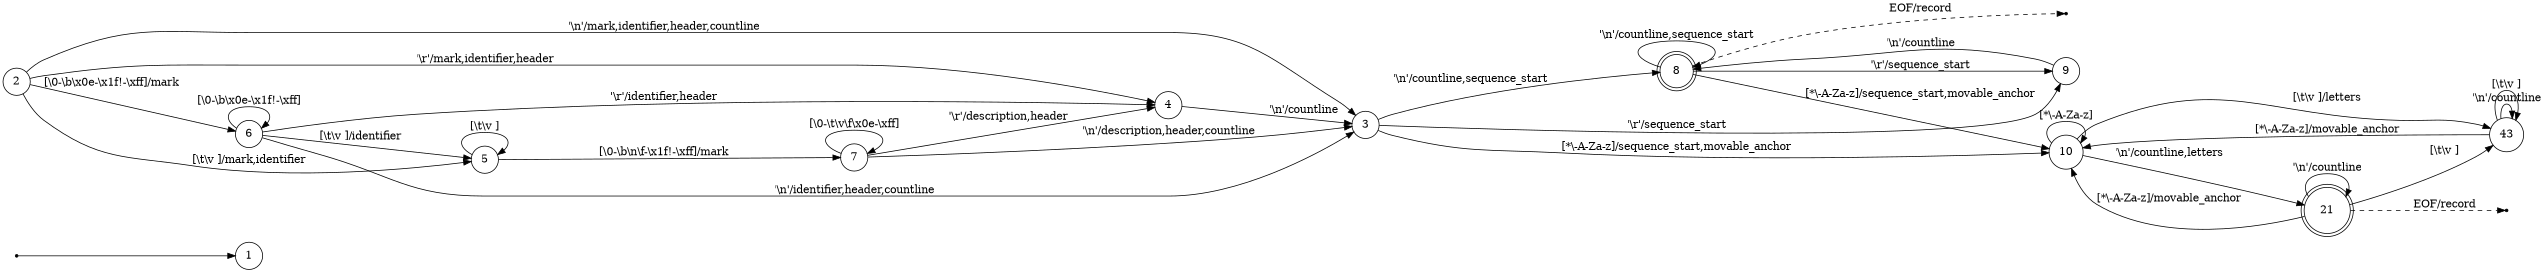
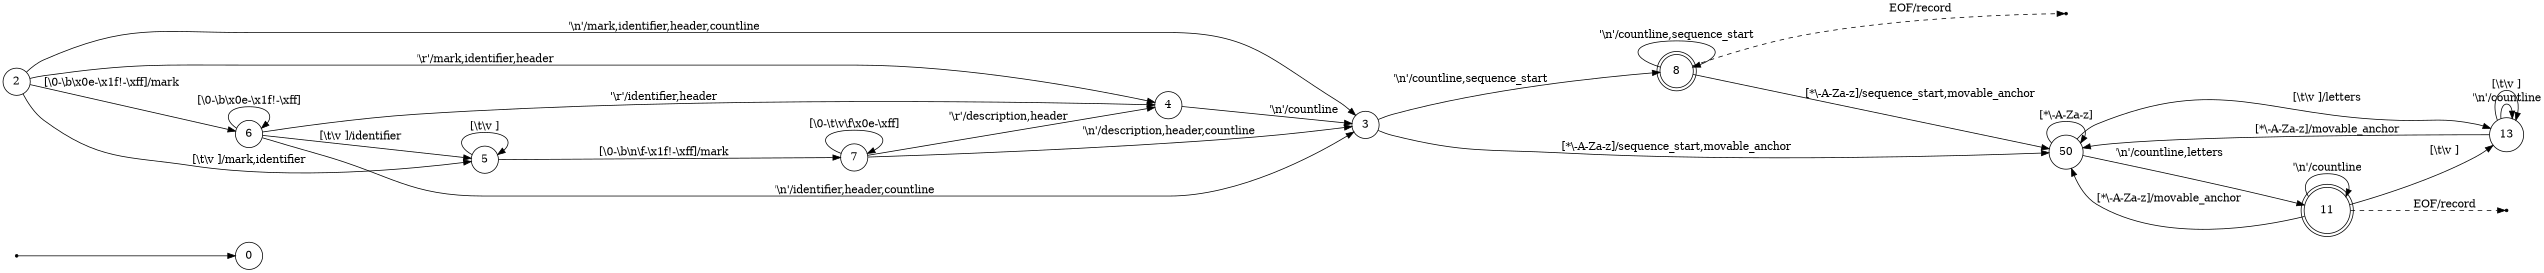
(2066, 71) -> none
(2507, 135) -> (2507, 135)
(2066, 152) -> (2066, 152)
(2327, 210) -> (2327, 210)
(249, 256) -> (249, 256)
